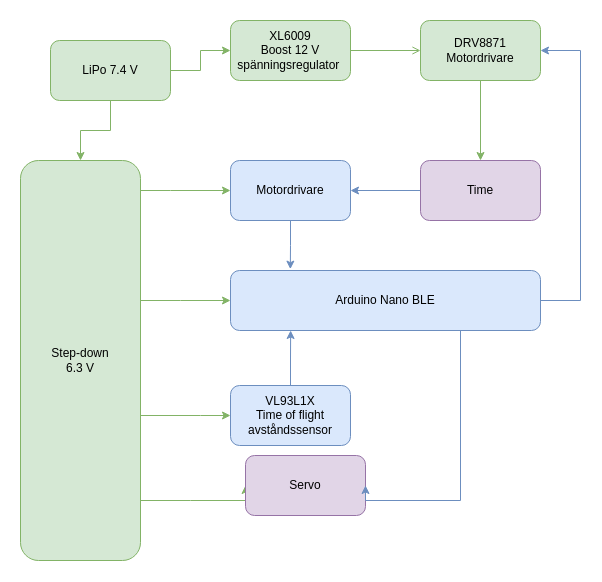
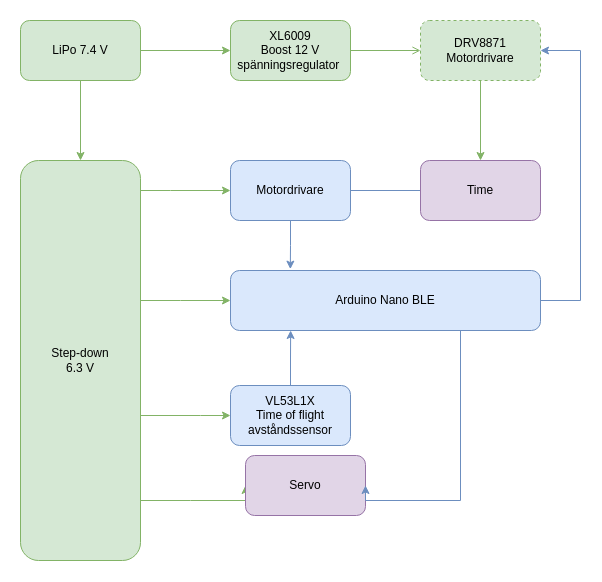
(481, 51) -> (481, 51)
(111, 71) -> (81, 51)
(358, 191) -> (356, 191)
(291, 416) -> (291, 416)
